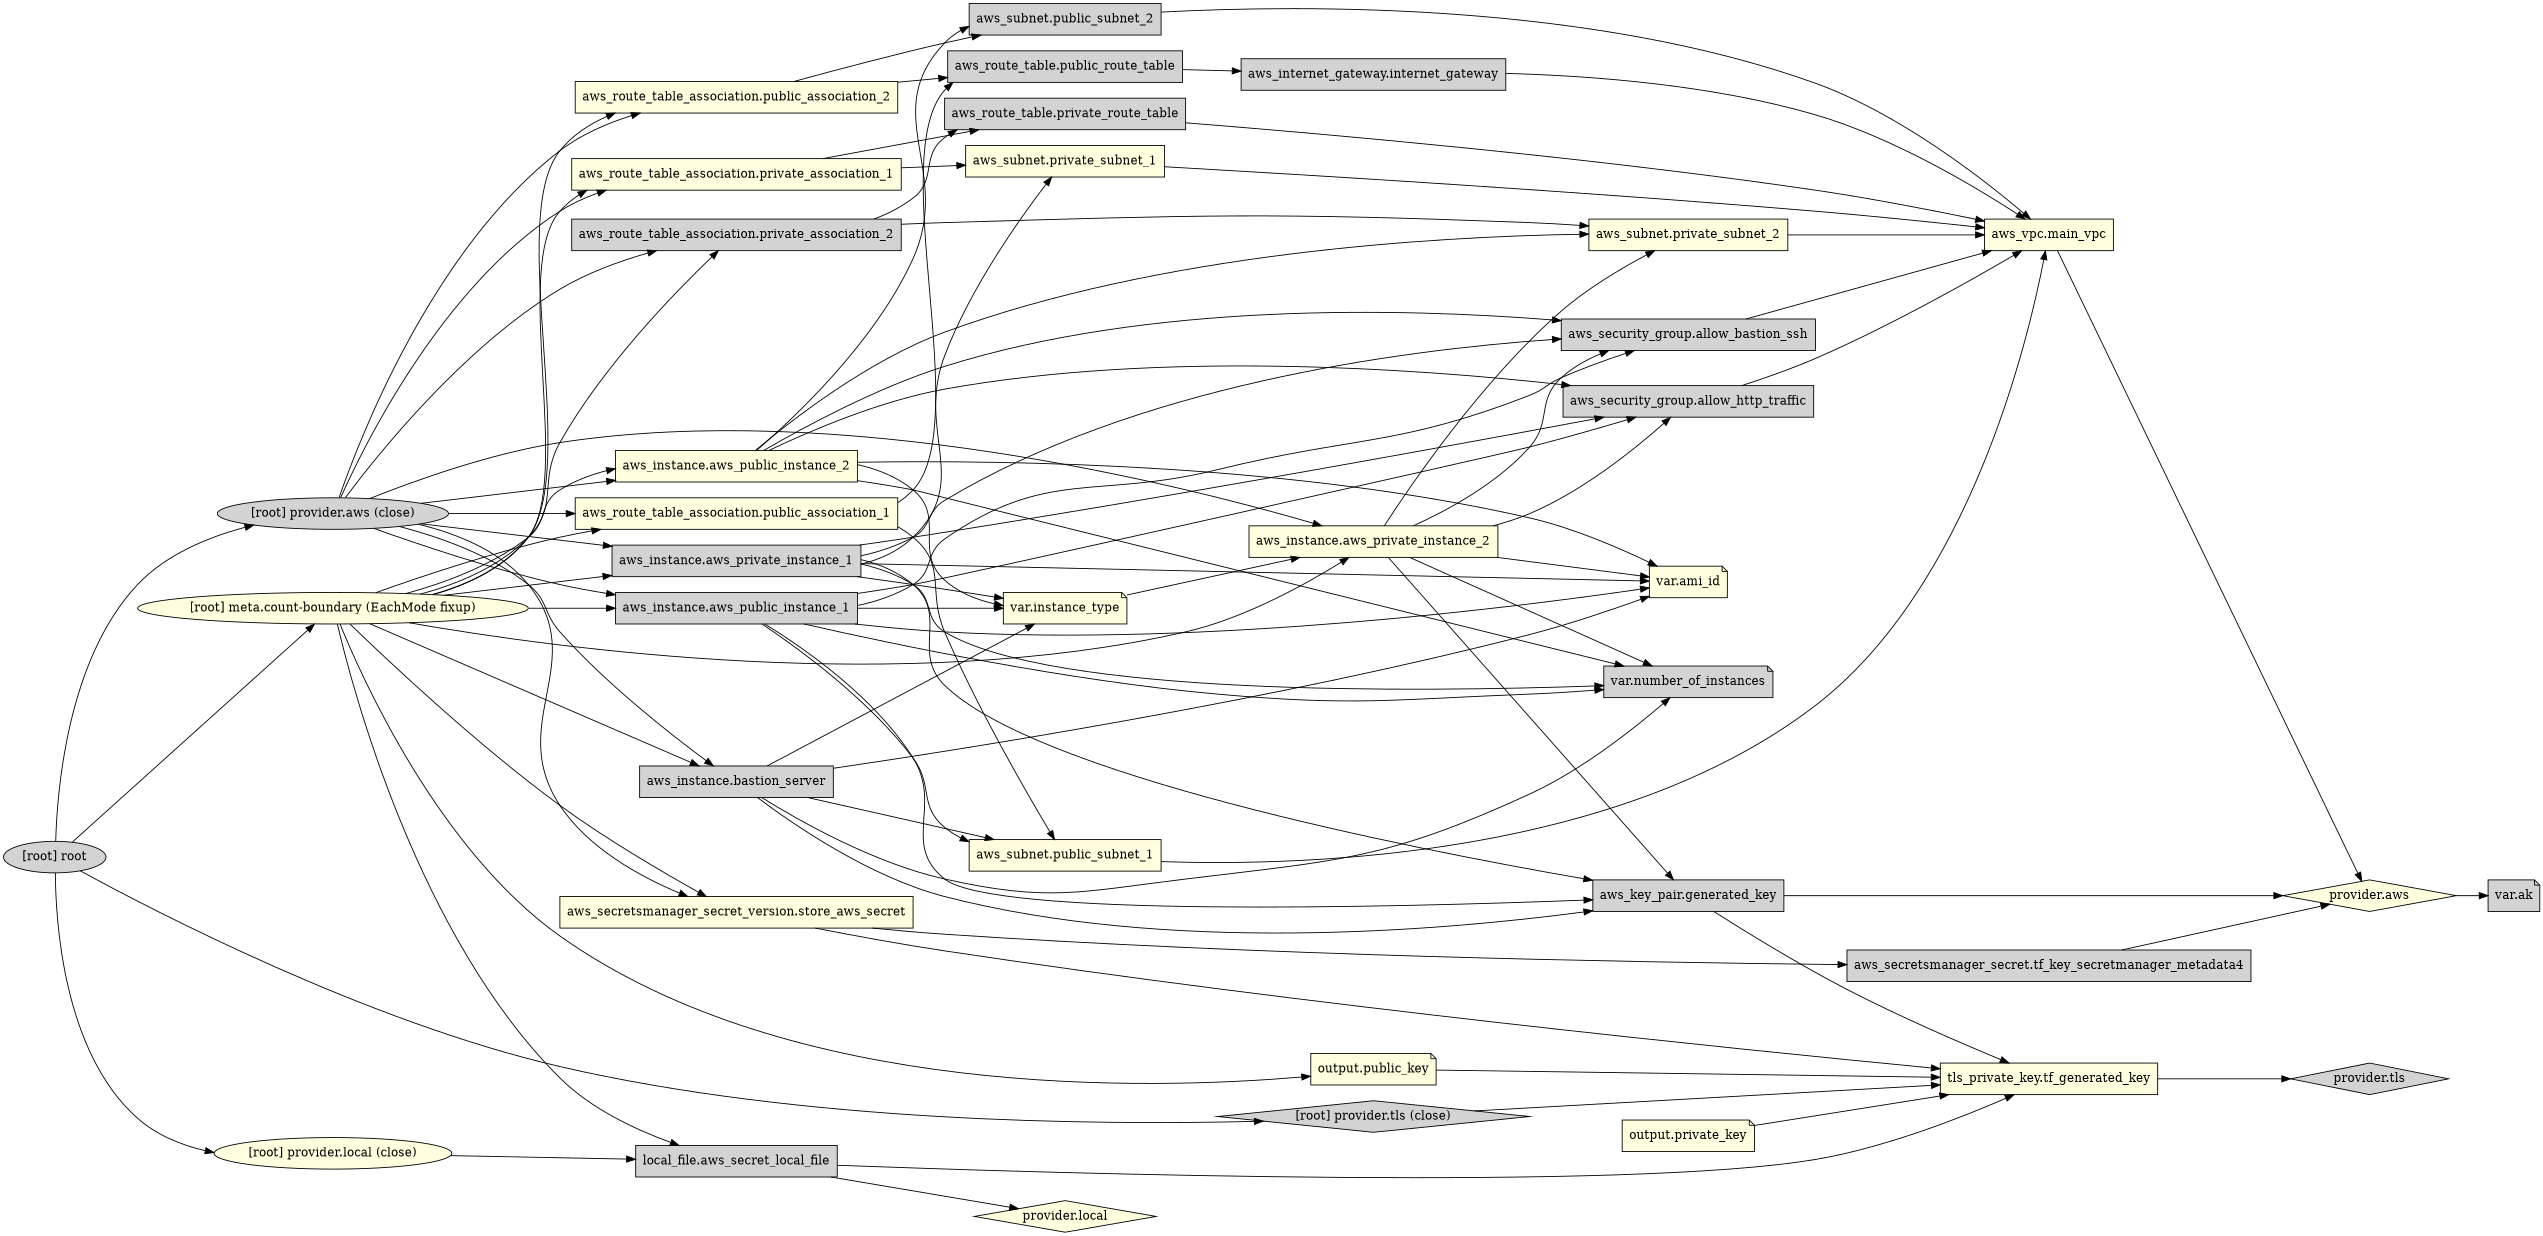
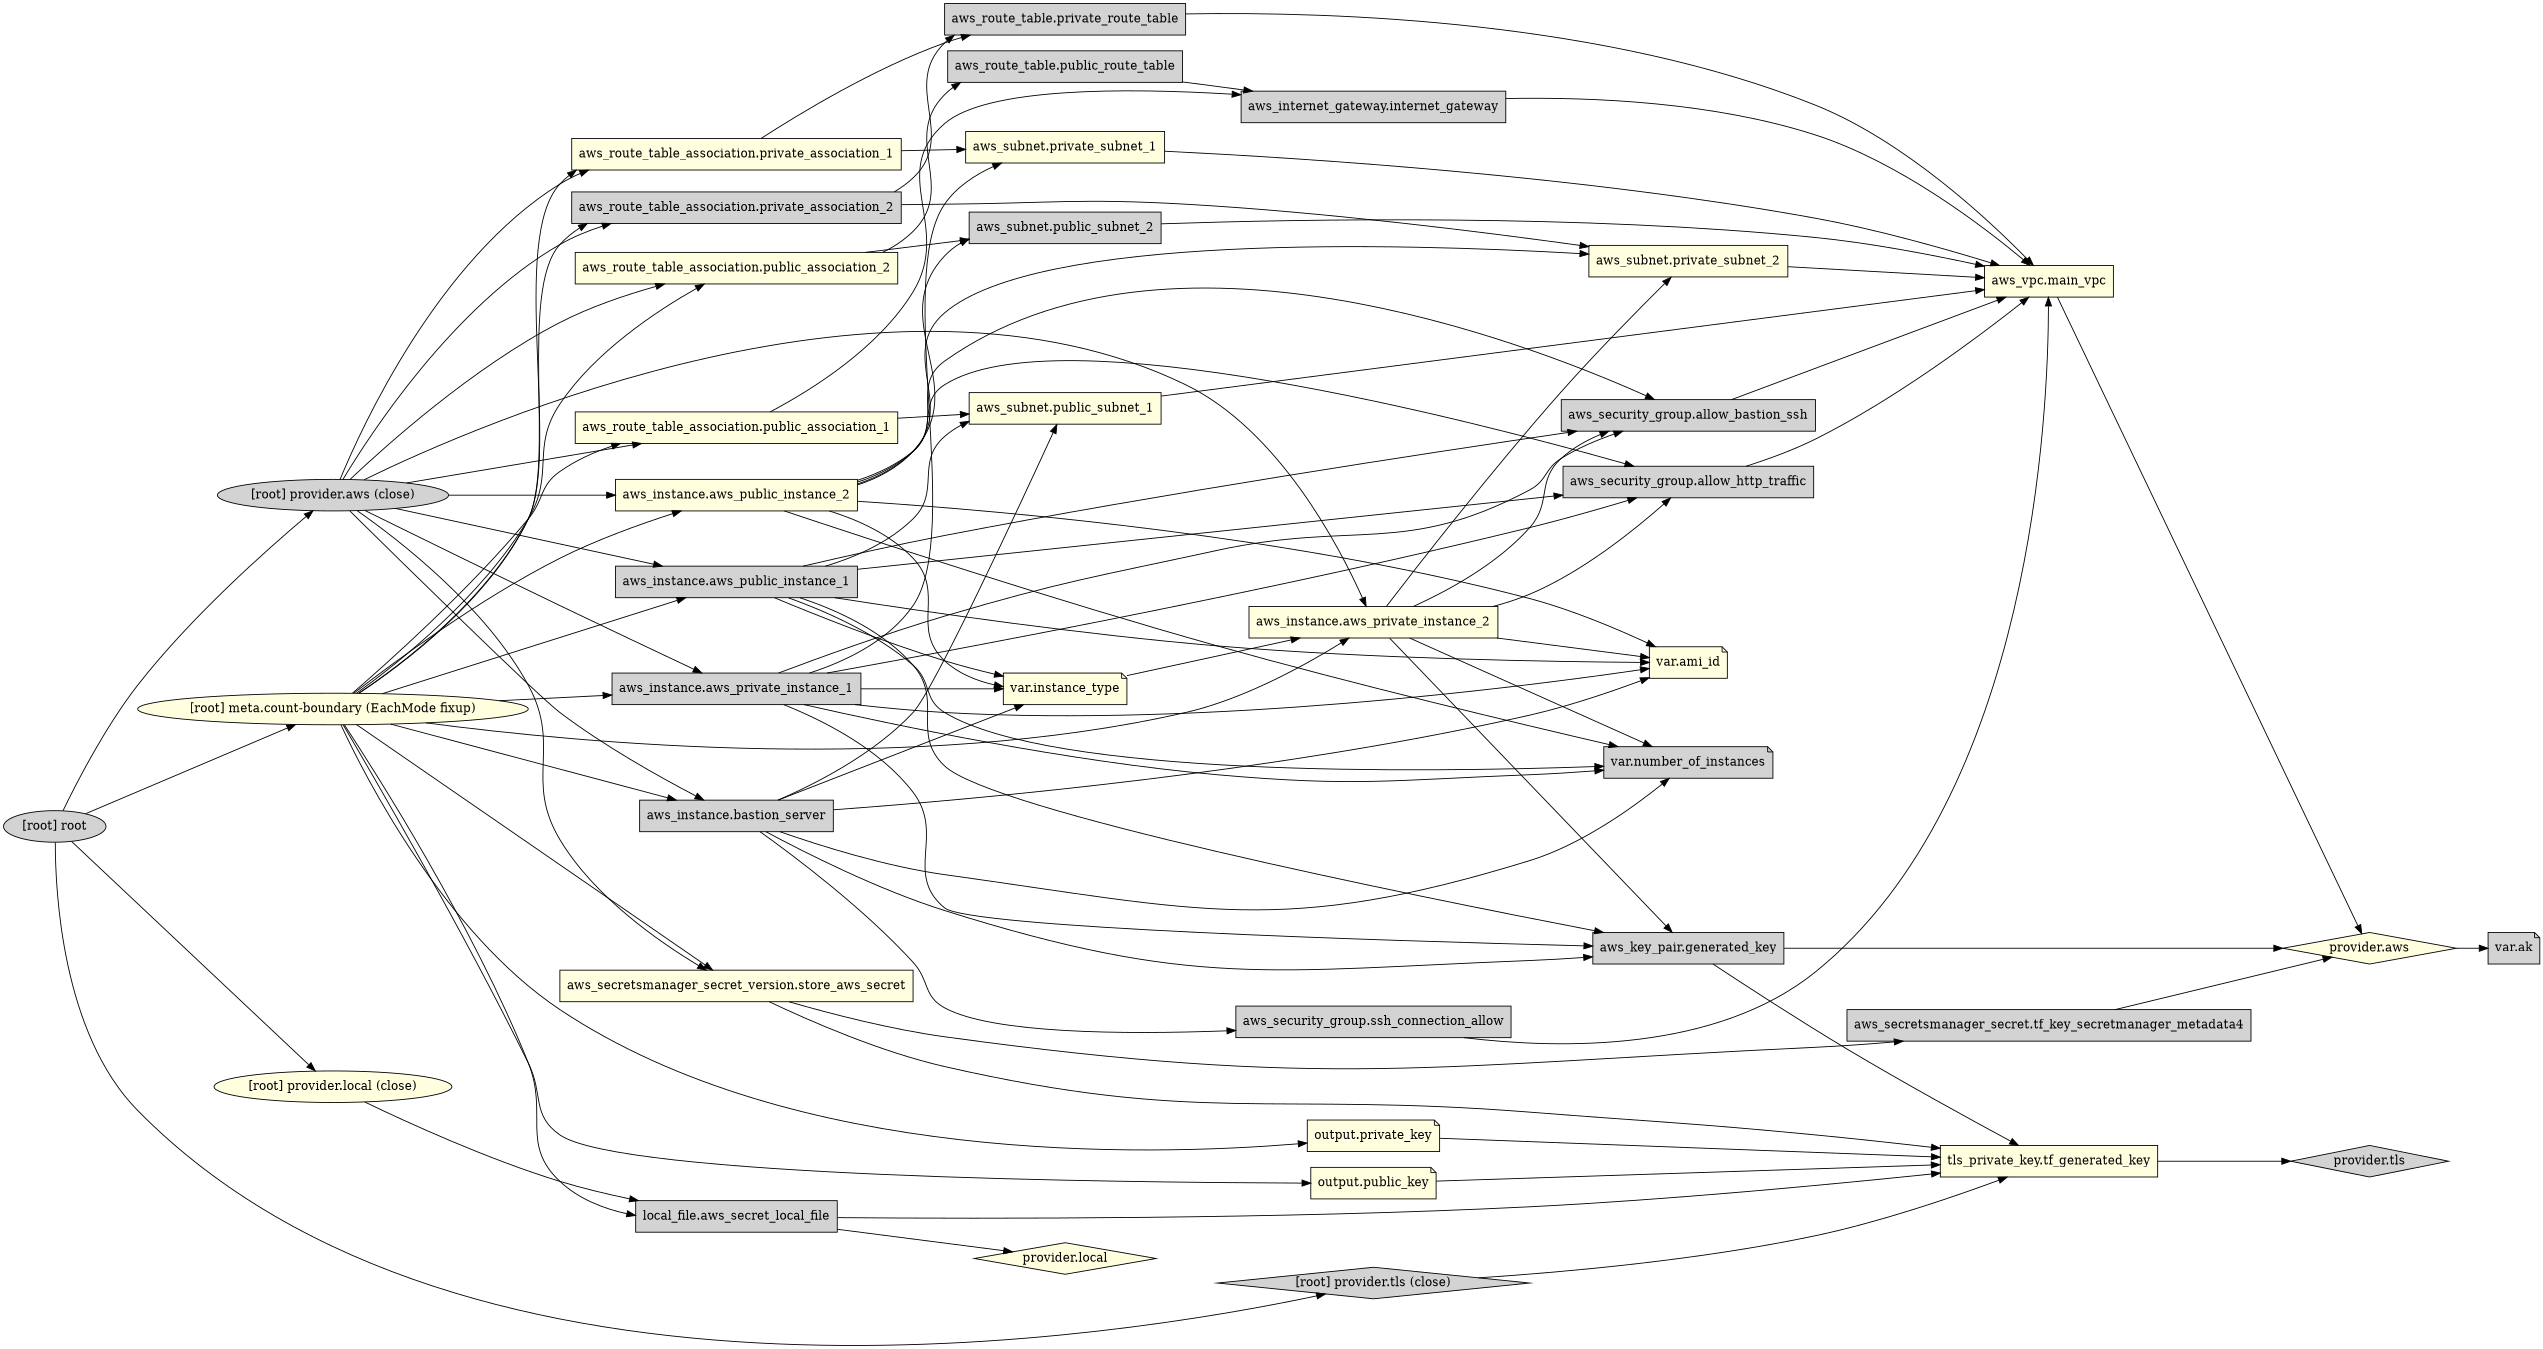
(930, 299) -> (920, 186)
none -> (1373, 1022)
none -> (741, 1094)
